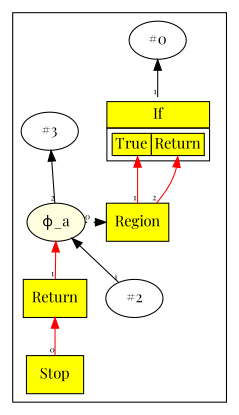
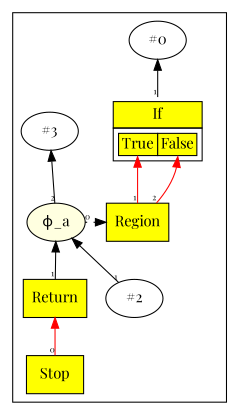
(178, 144) -> (177, 144)
(55, 266) -> (55, 266)
